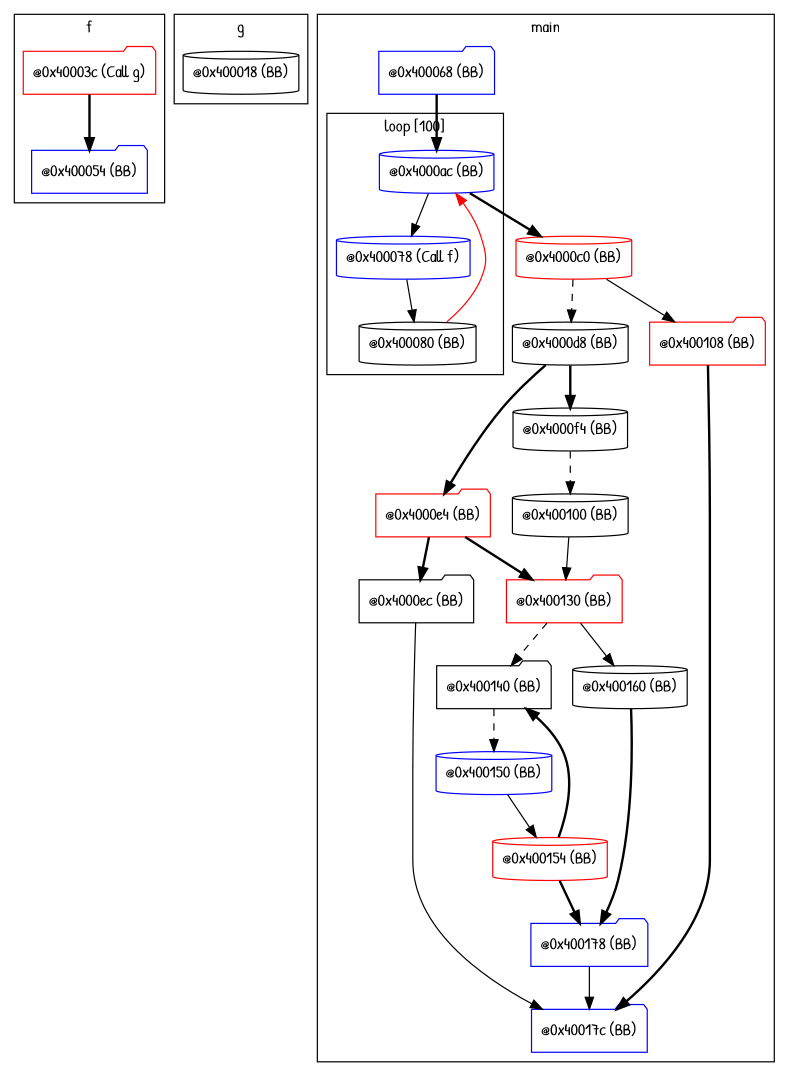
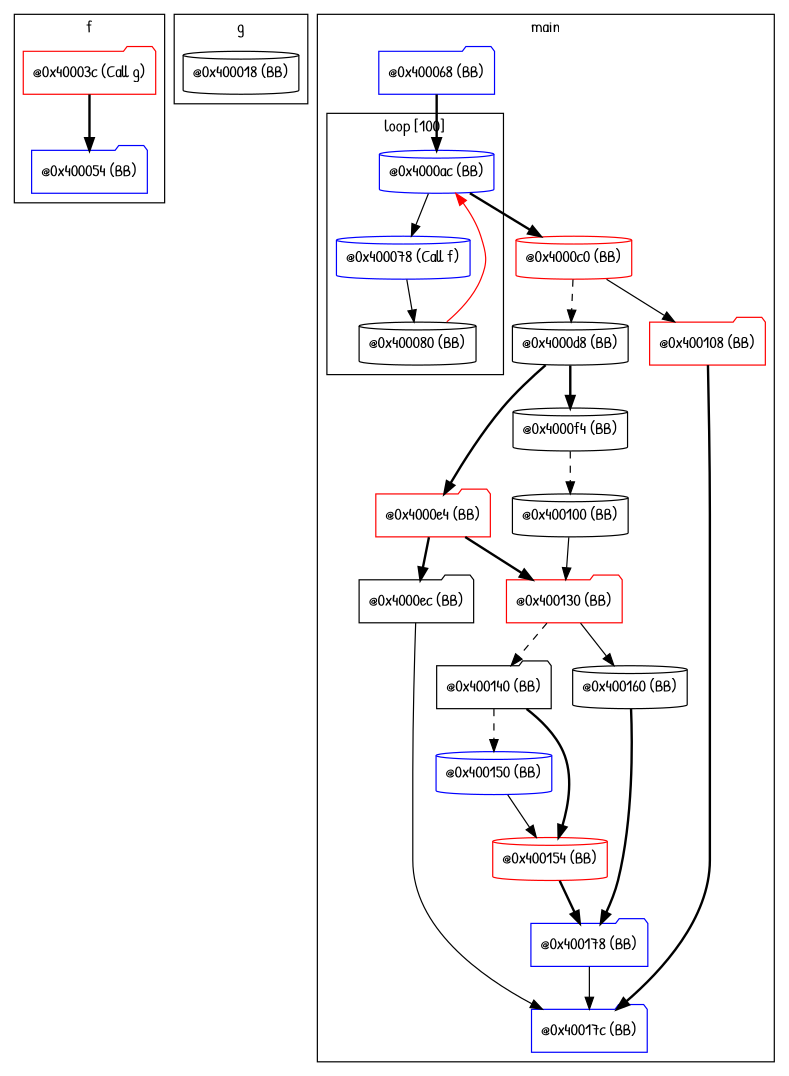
(568, 772) -> (566, 760)
